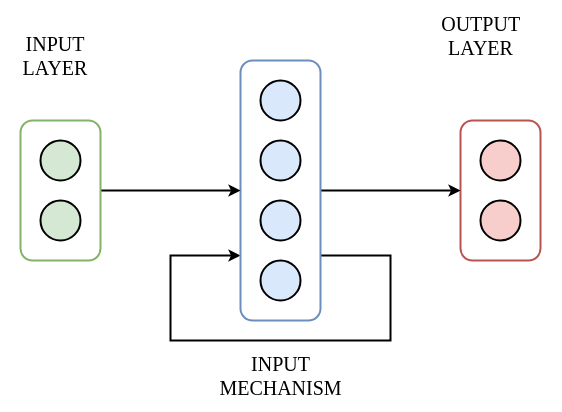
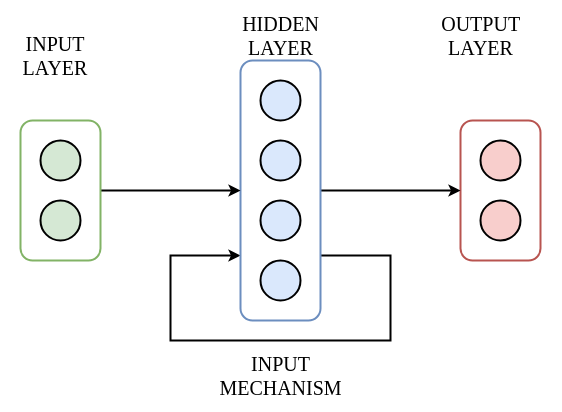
none -> (281, 36)
